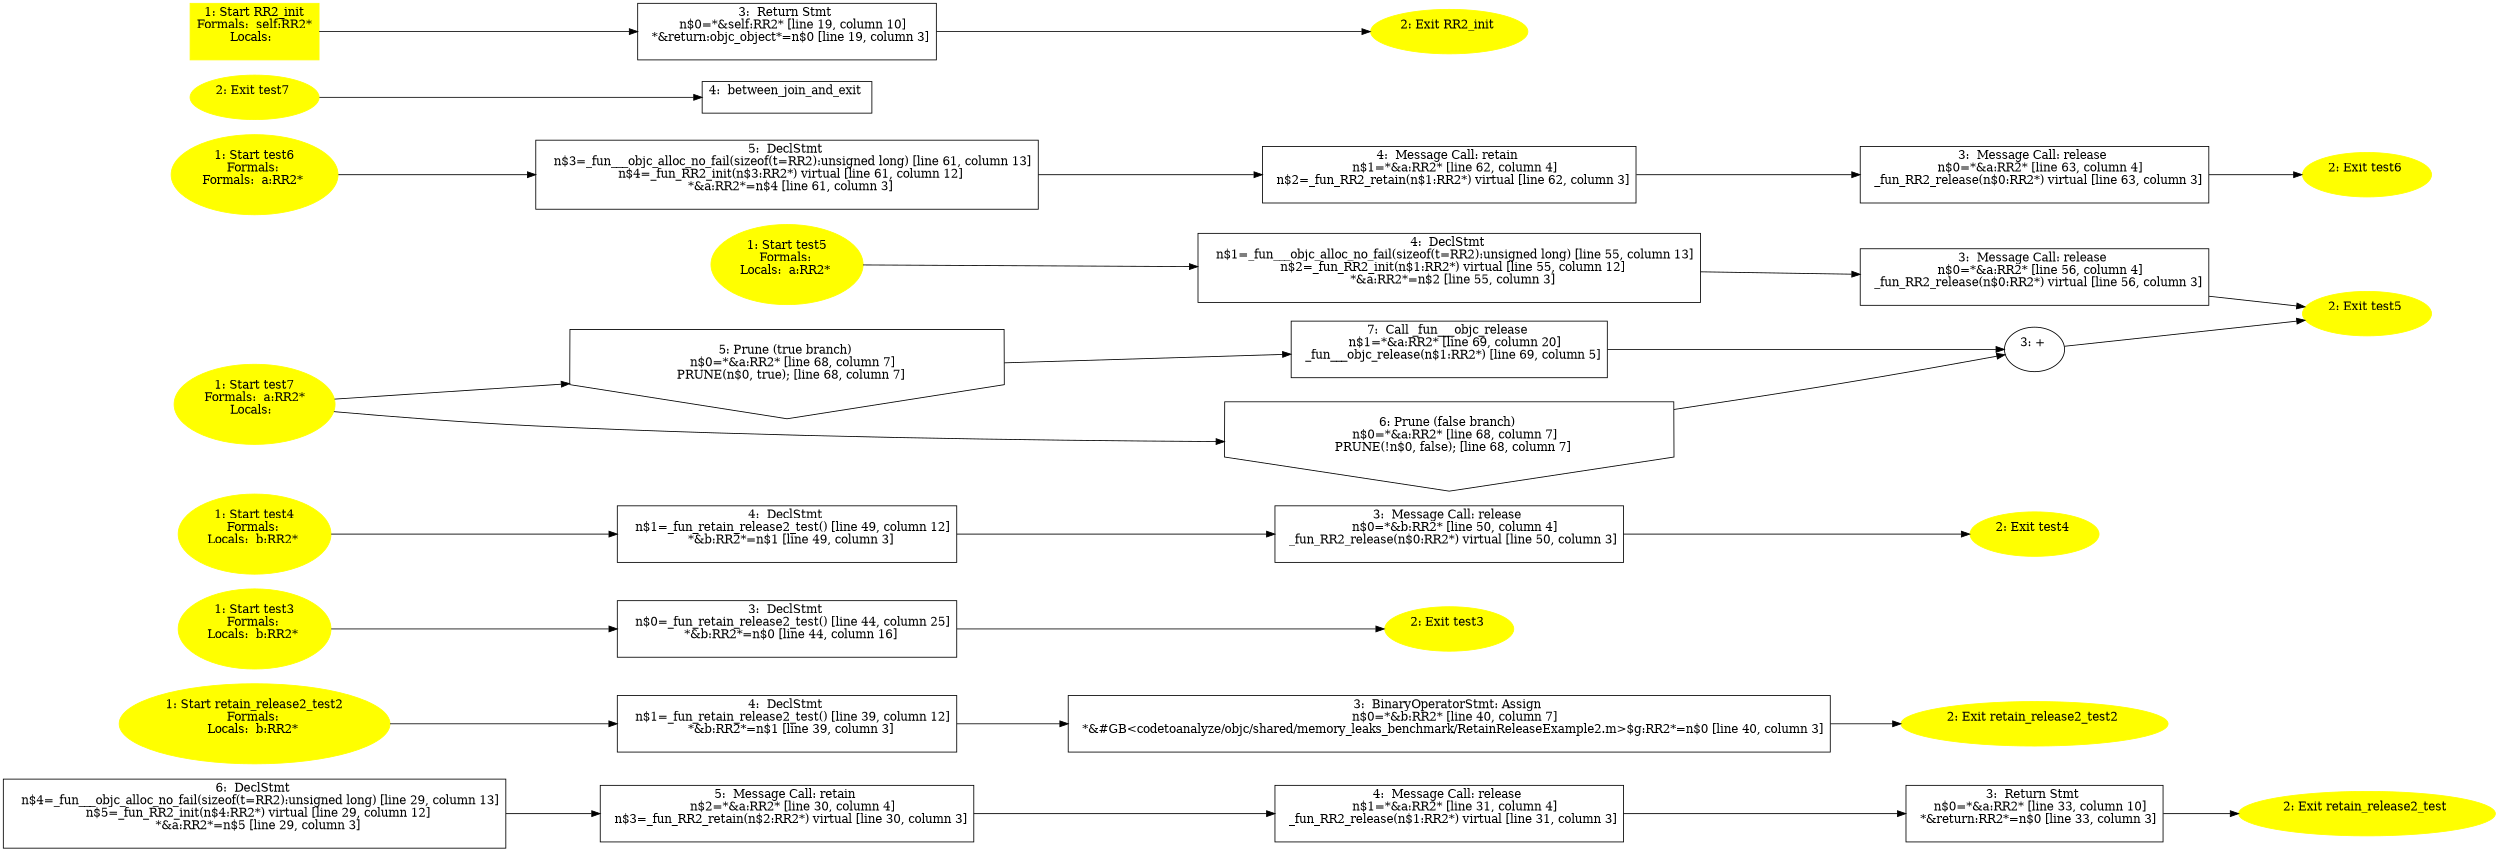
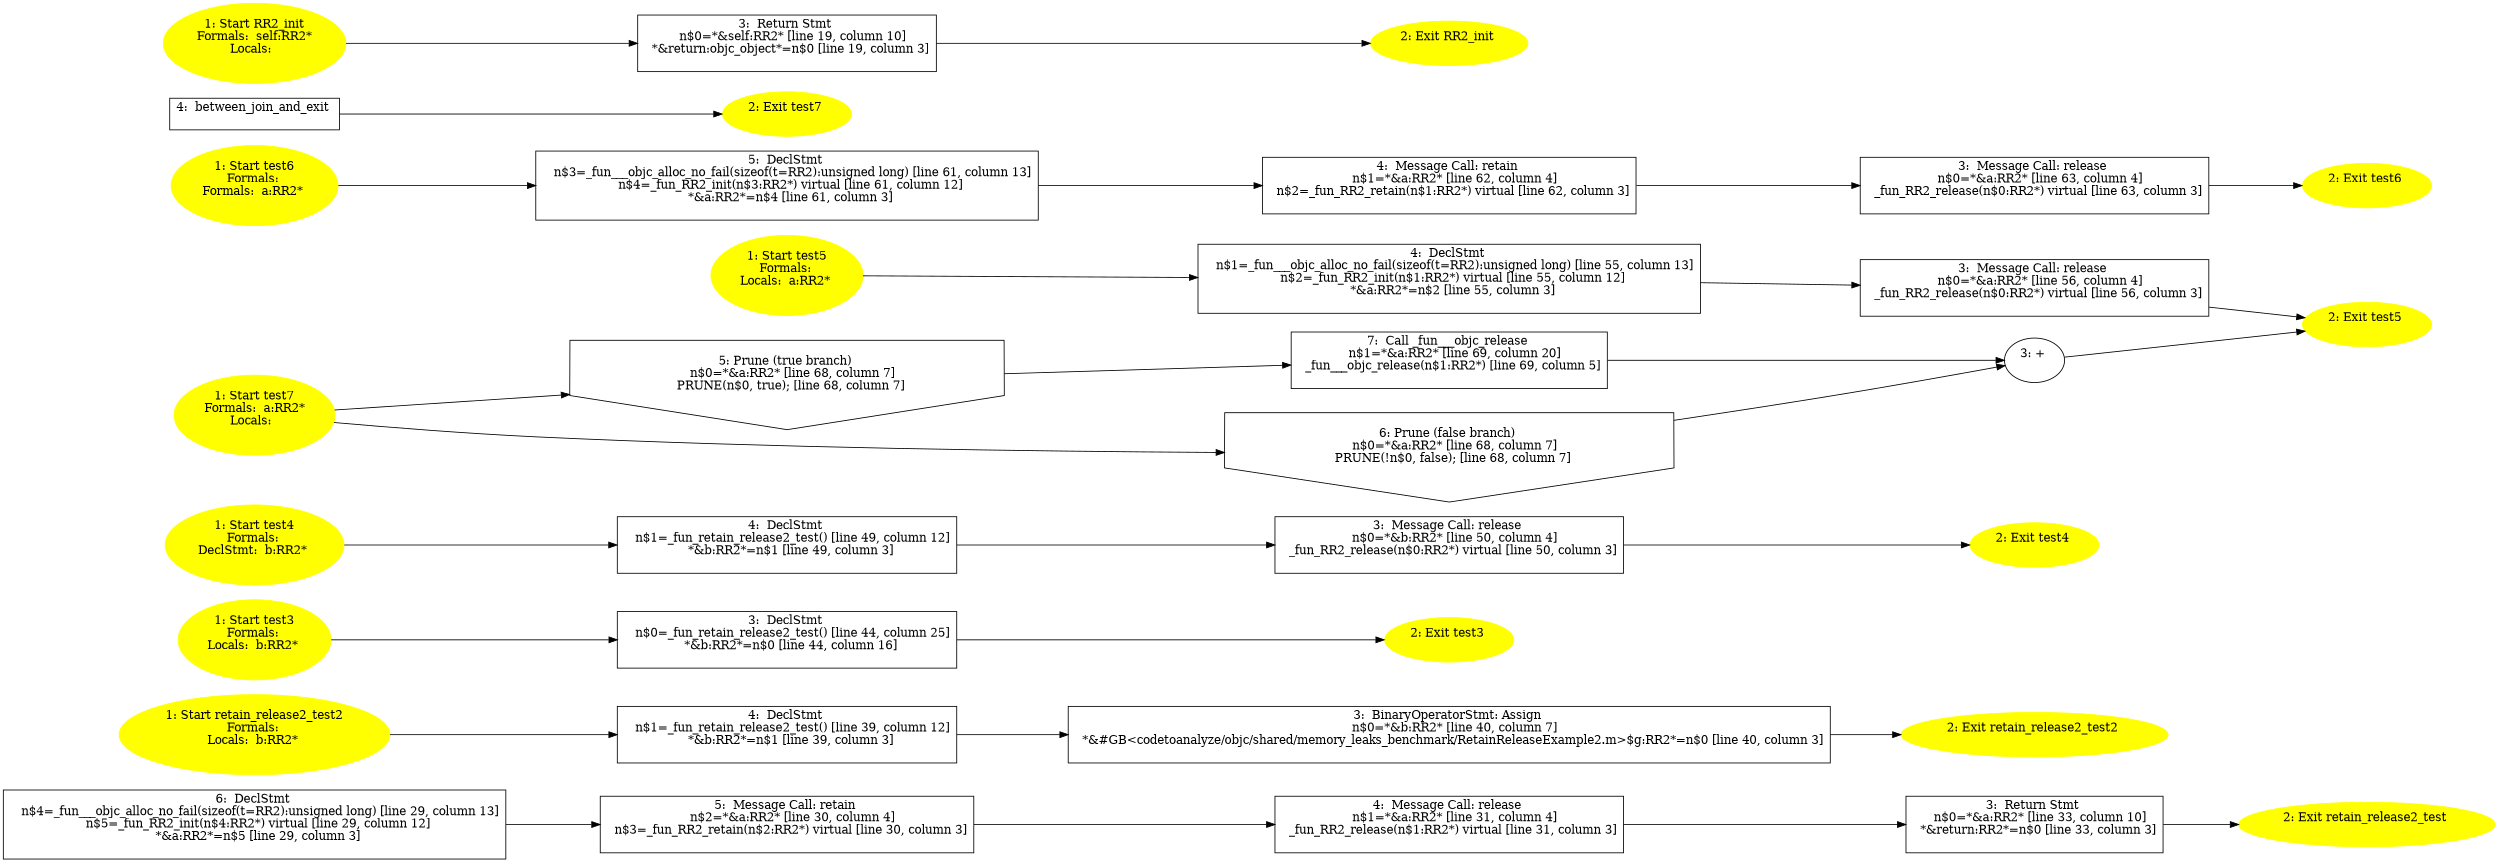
(255, 32) -> (255, 43)
(506, 97) -> (527, 114)
(255, 534) -> (255, 545)
